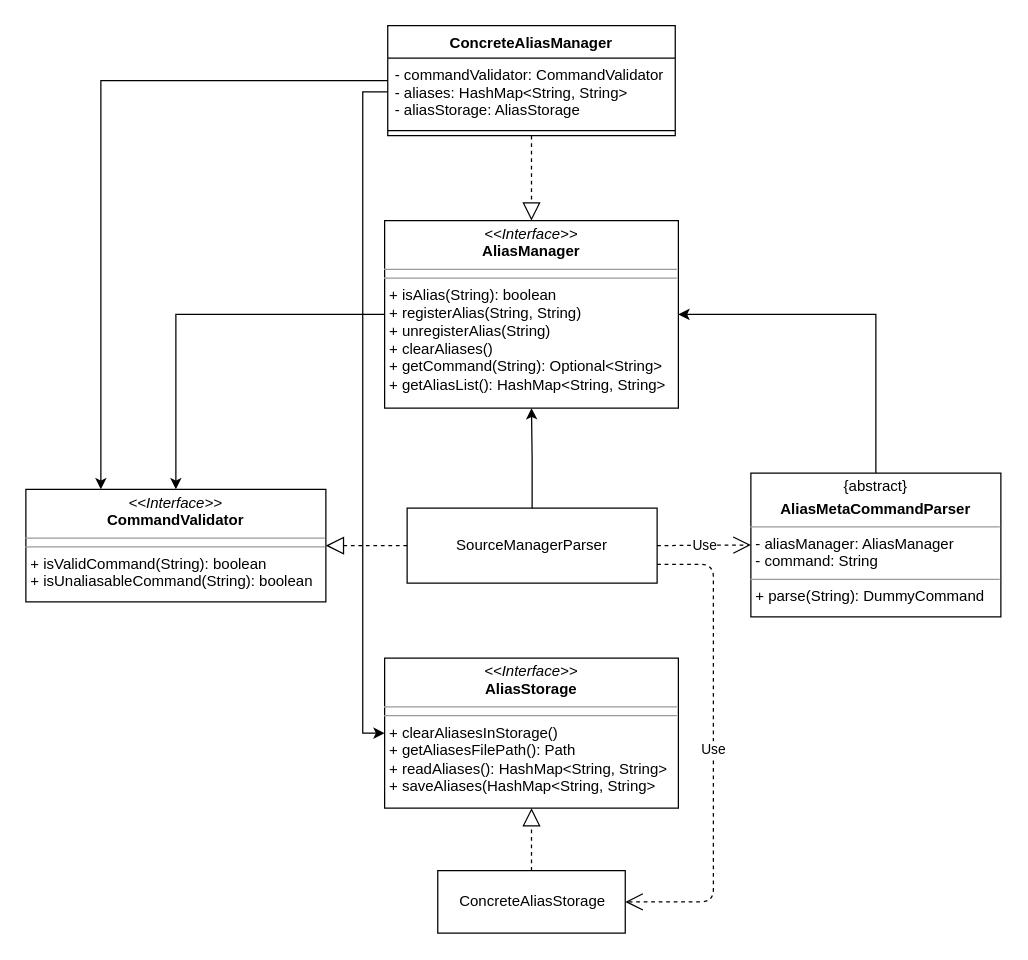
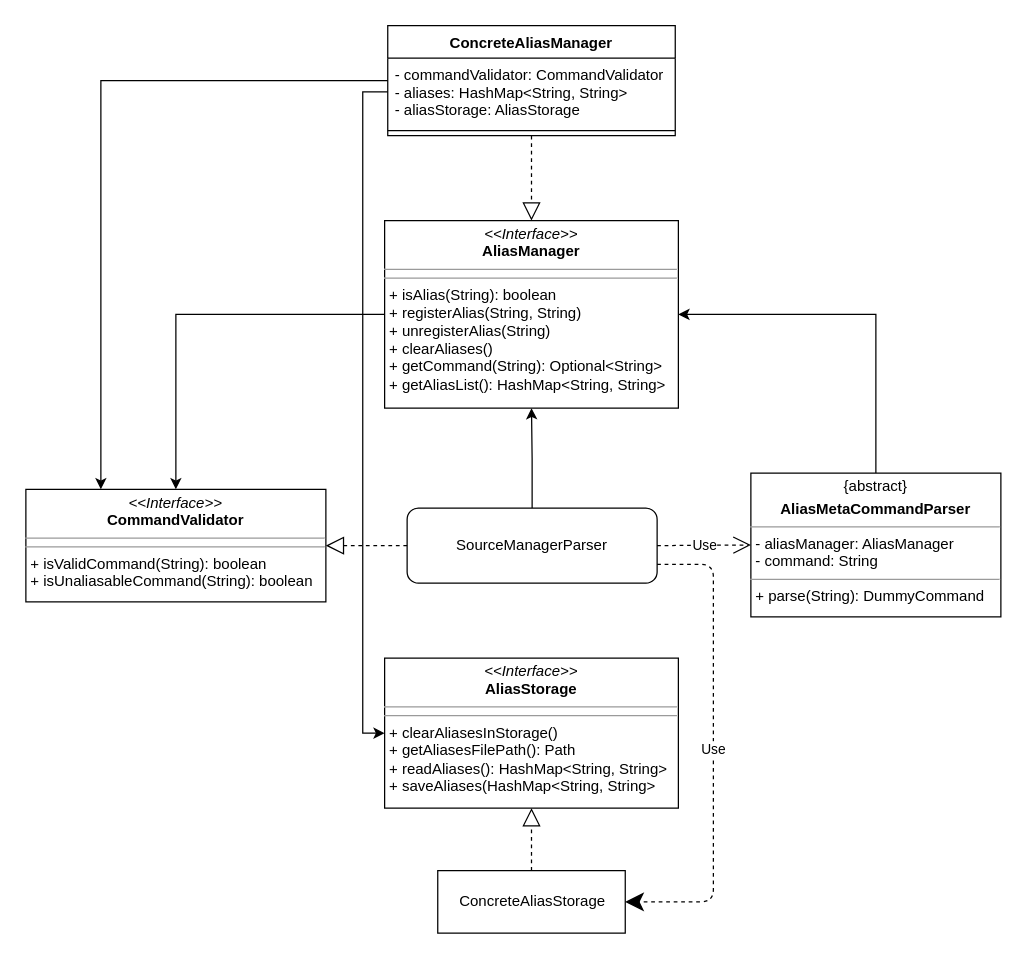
(532, 546) -> (532, 546)
(636, 902) -> (641, 902)
